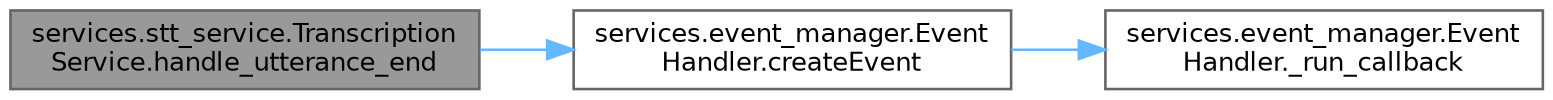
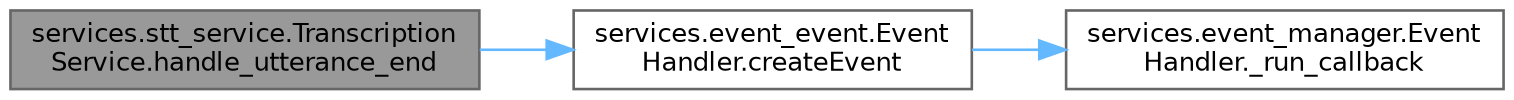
(792, 50) -> (773, 50)
